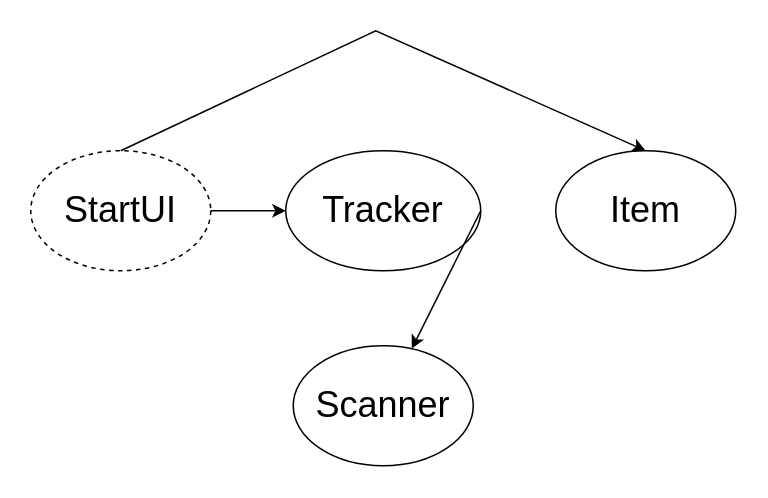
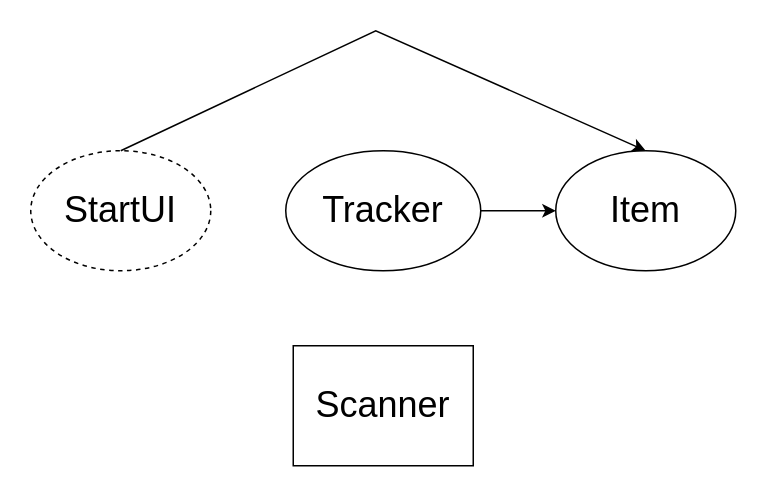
(243, 211) -> none
(448, 276) -> (513, 211)
(383, 406) -> (383, 406)
